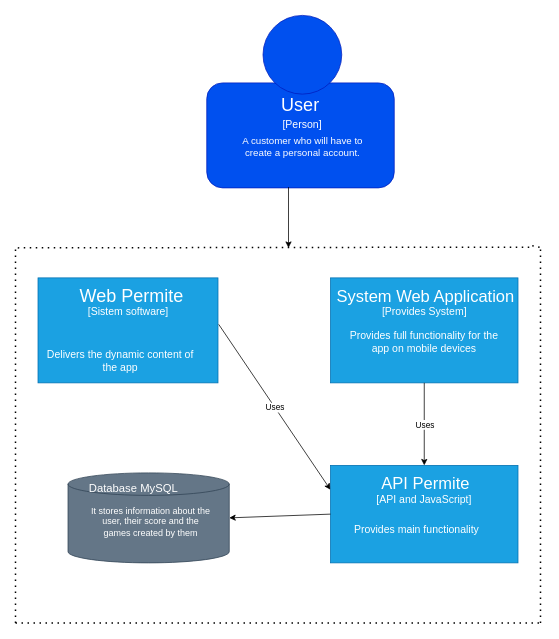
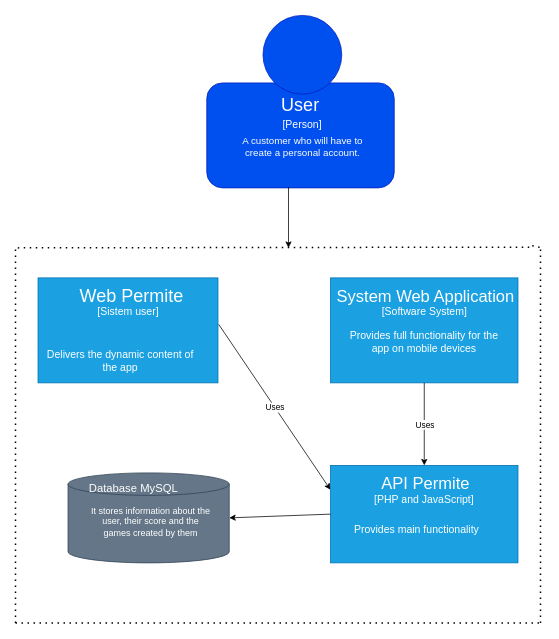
(128, 312) -> (128, 312)
(425, 312) -> (425, 312)
(424, 499) -> (424, 499)
